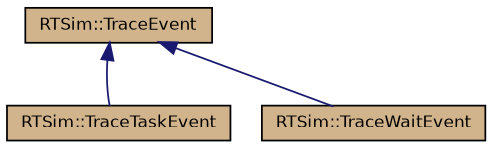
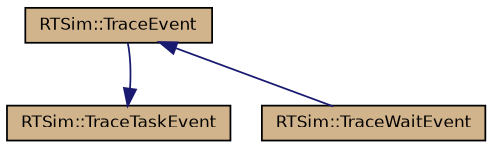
(107, 83) -> (130, 66)
